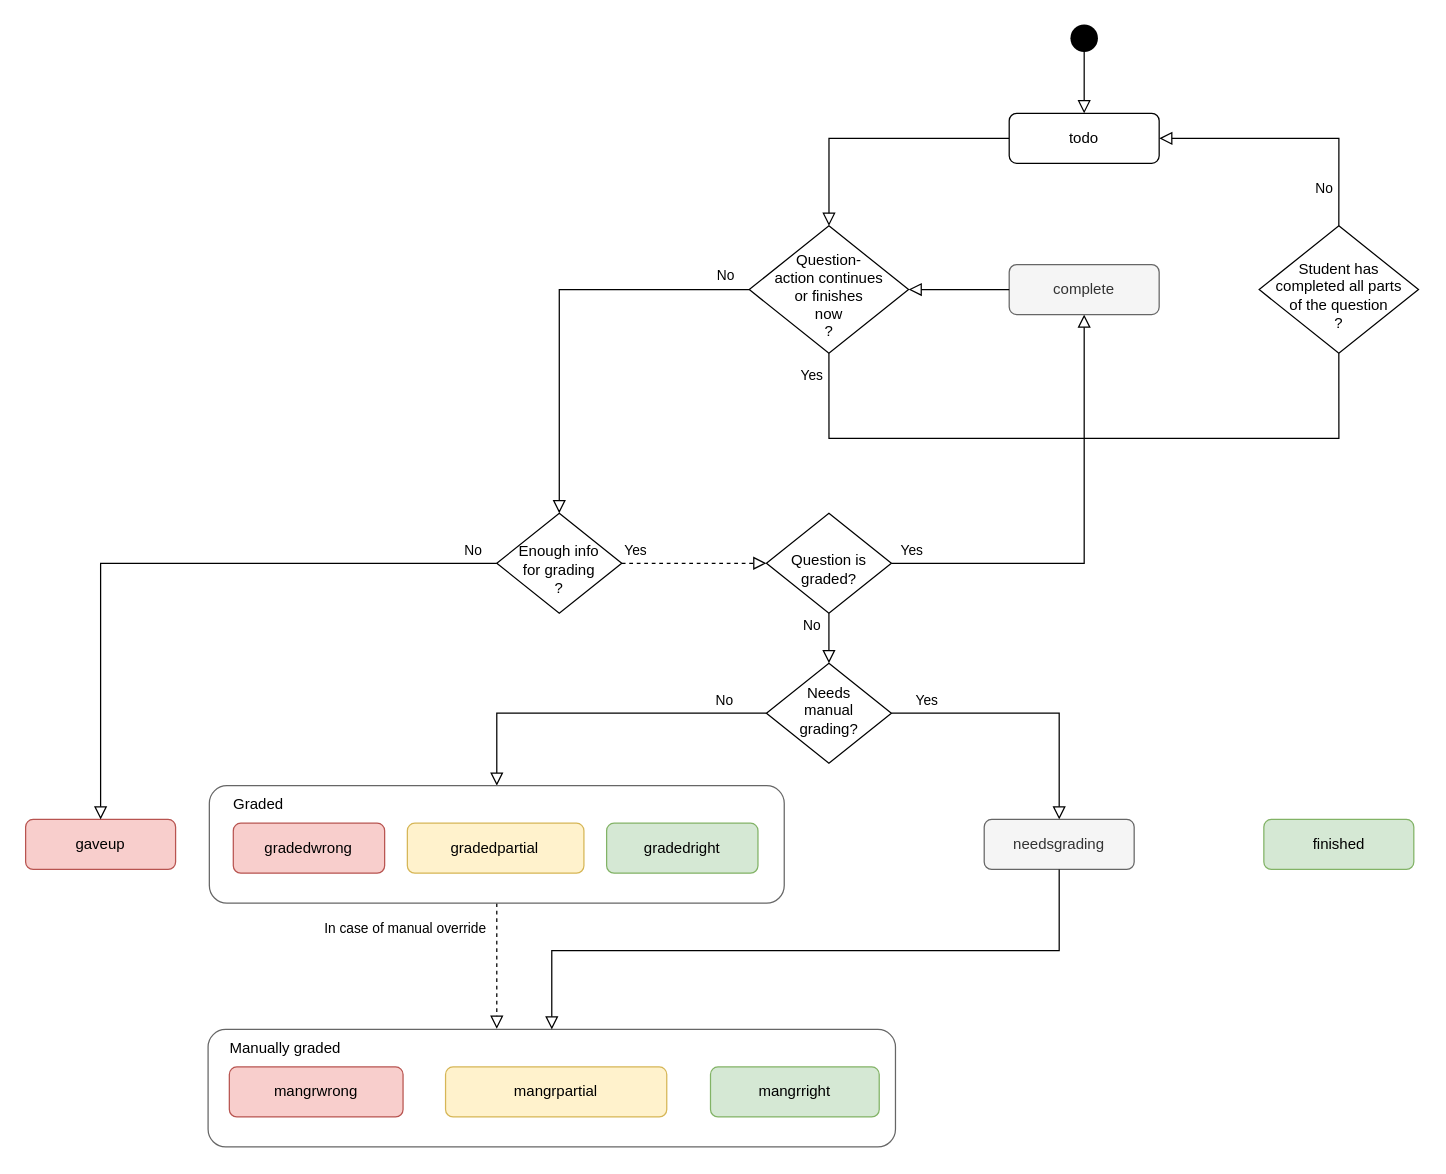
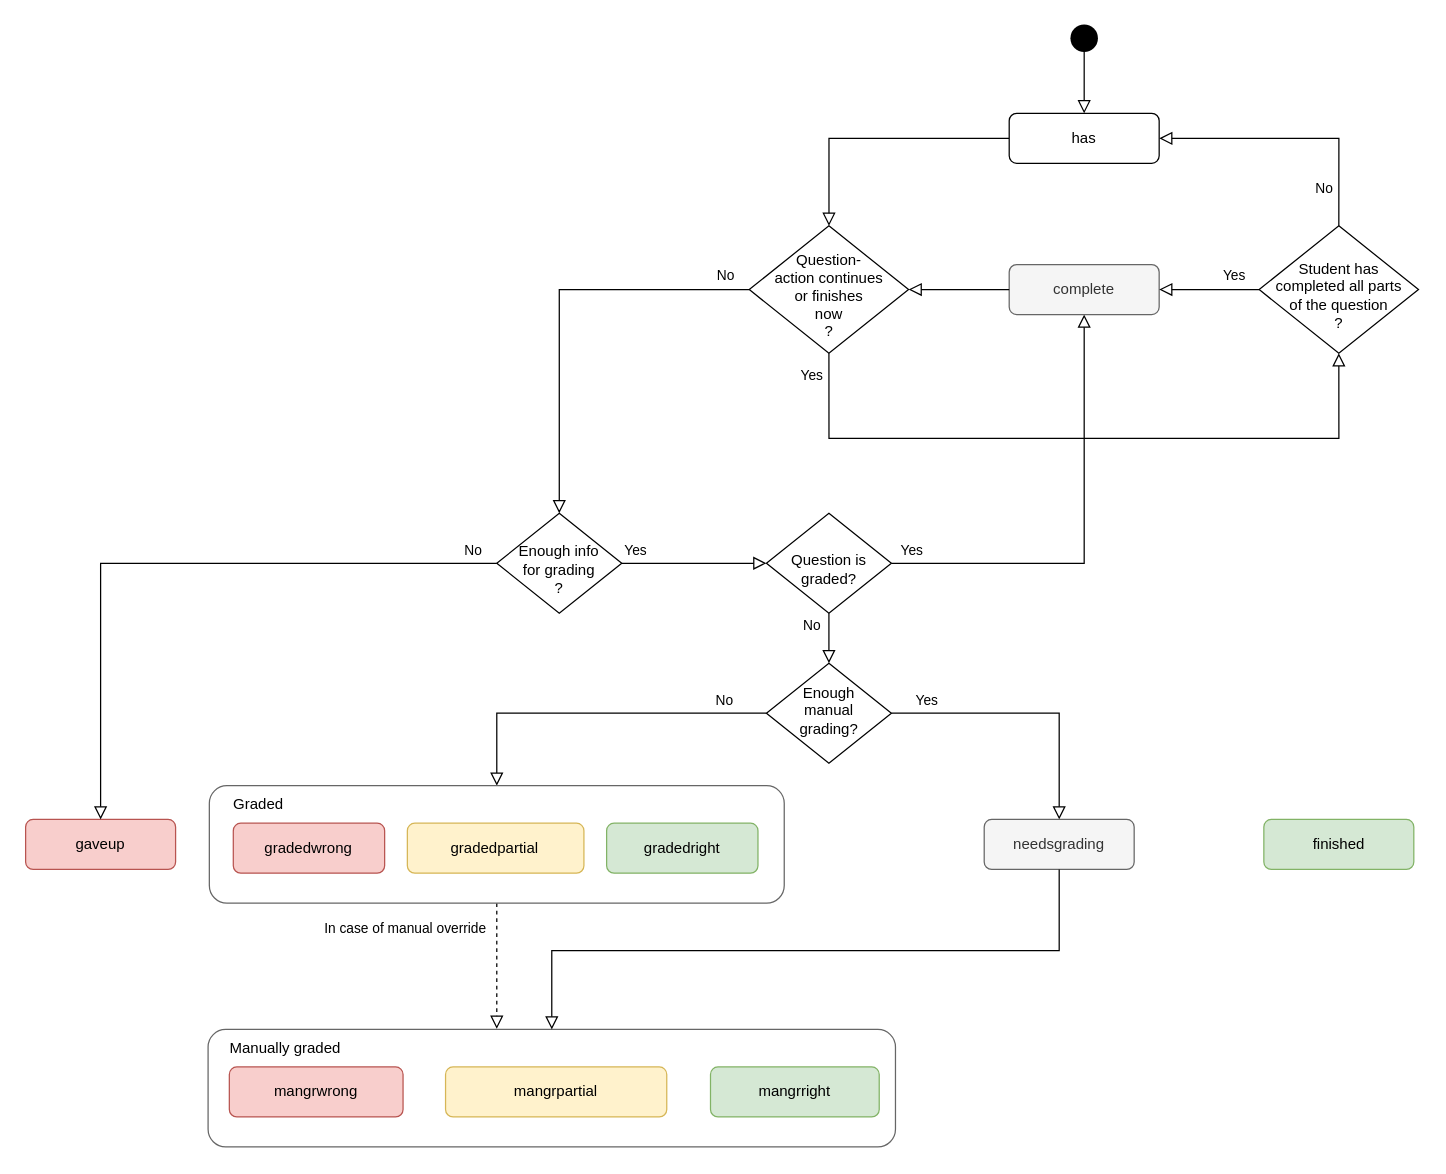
(1084, 138) -> (1084, 138)
none -> (1216, 289)
(1339, 361) -> (1339, 367)
(687, 563) -> (687, 563)
(829, 711) -> (829, 711)
